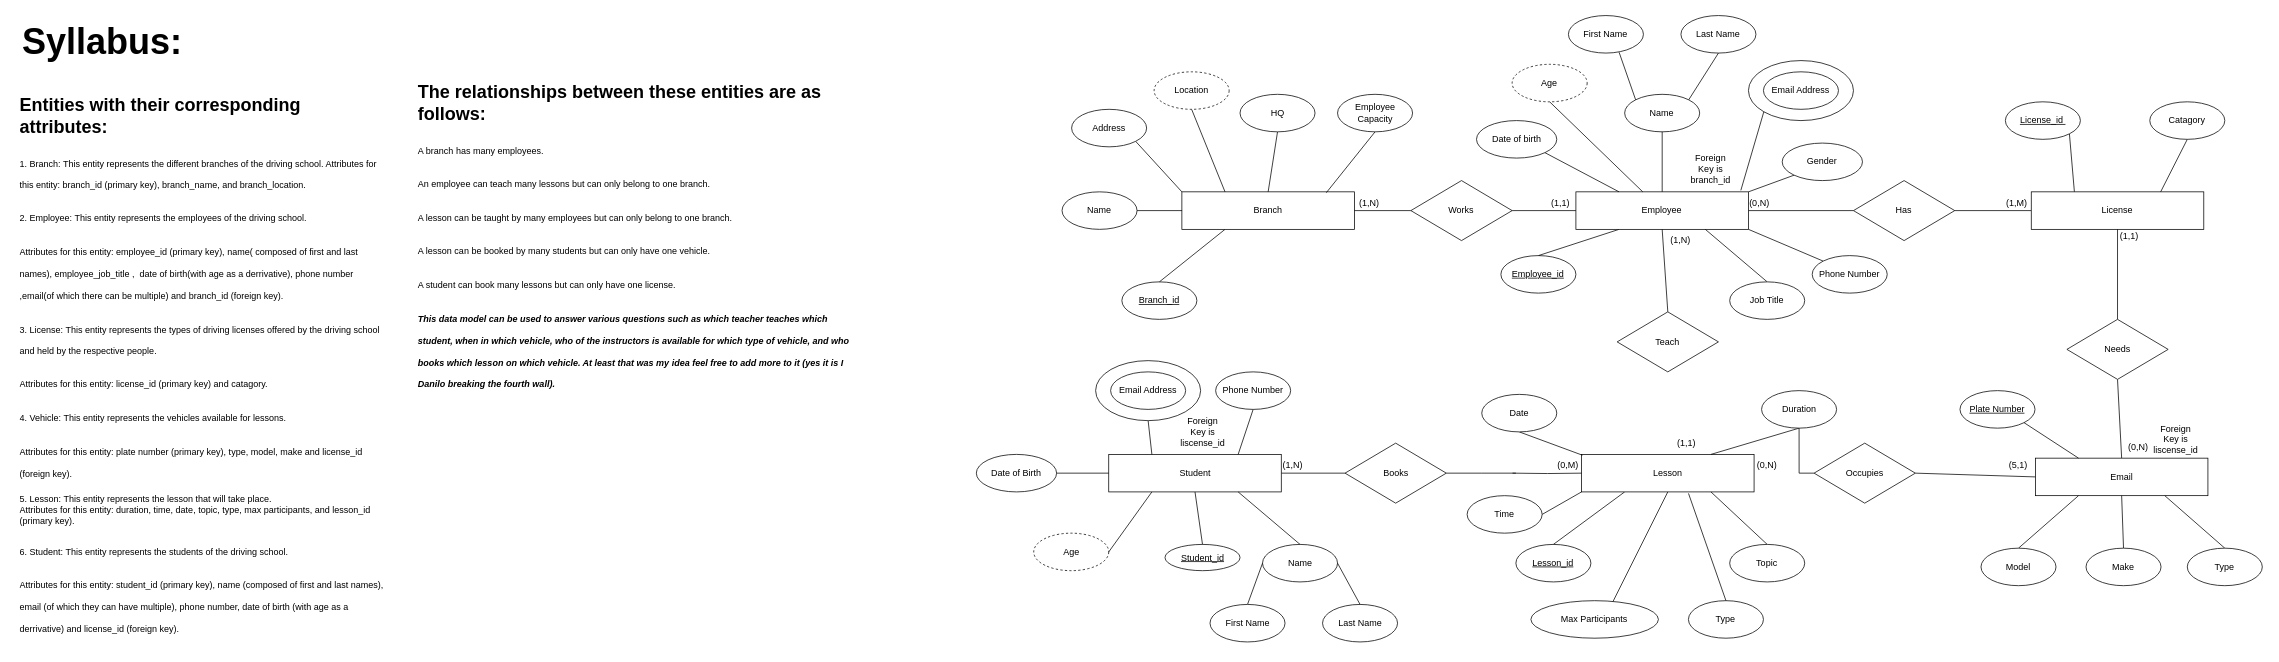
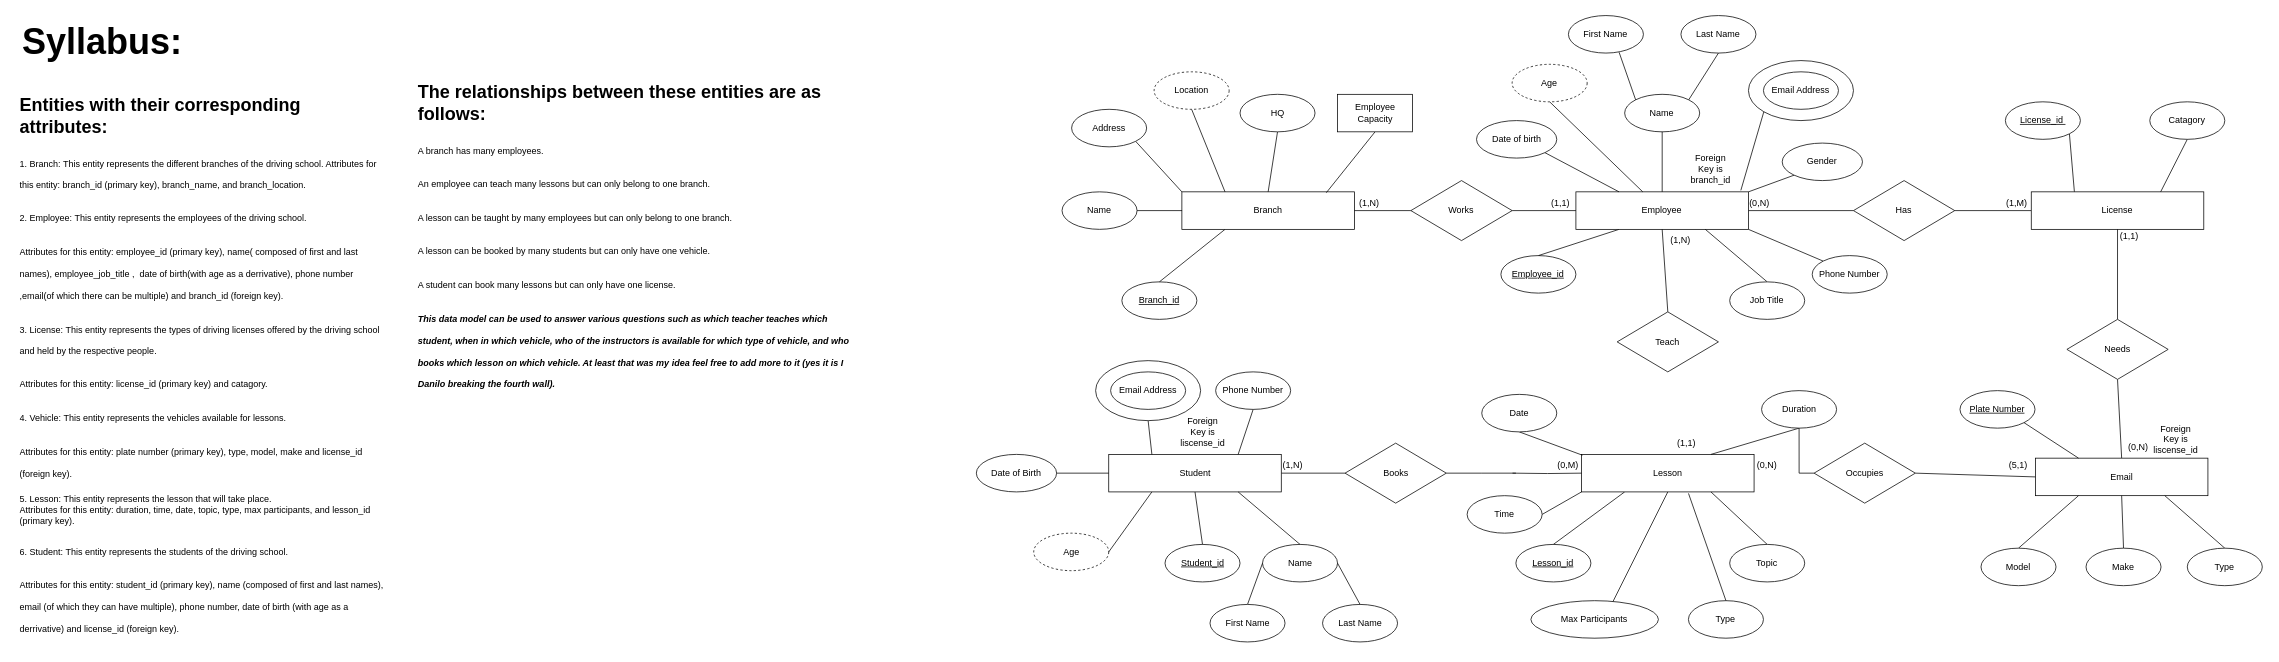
(1375, 113) -> (1375, 113)
(1202, 557) -> (1202, 563)
